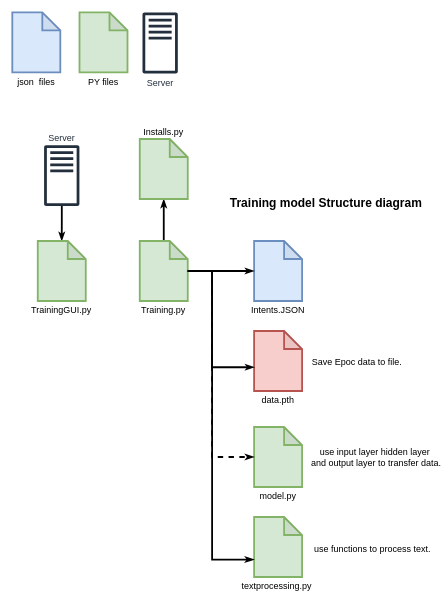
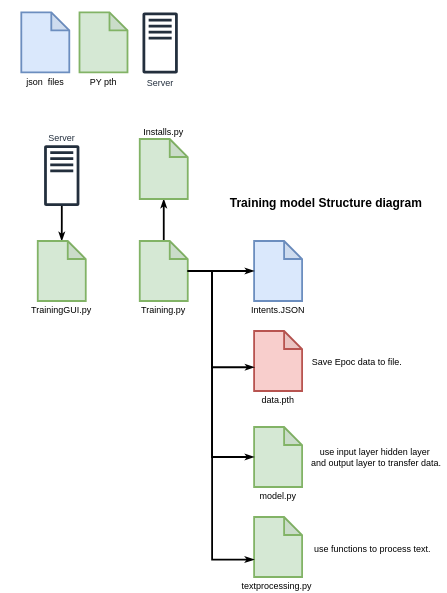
(36, 42) -> (45, 42)
(104, 81) -> (104, 81)
(230, 457) -> (230, 457)
